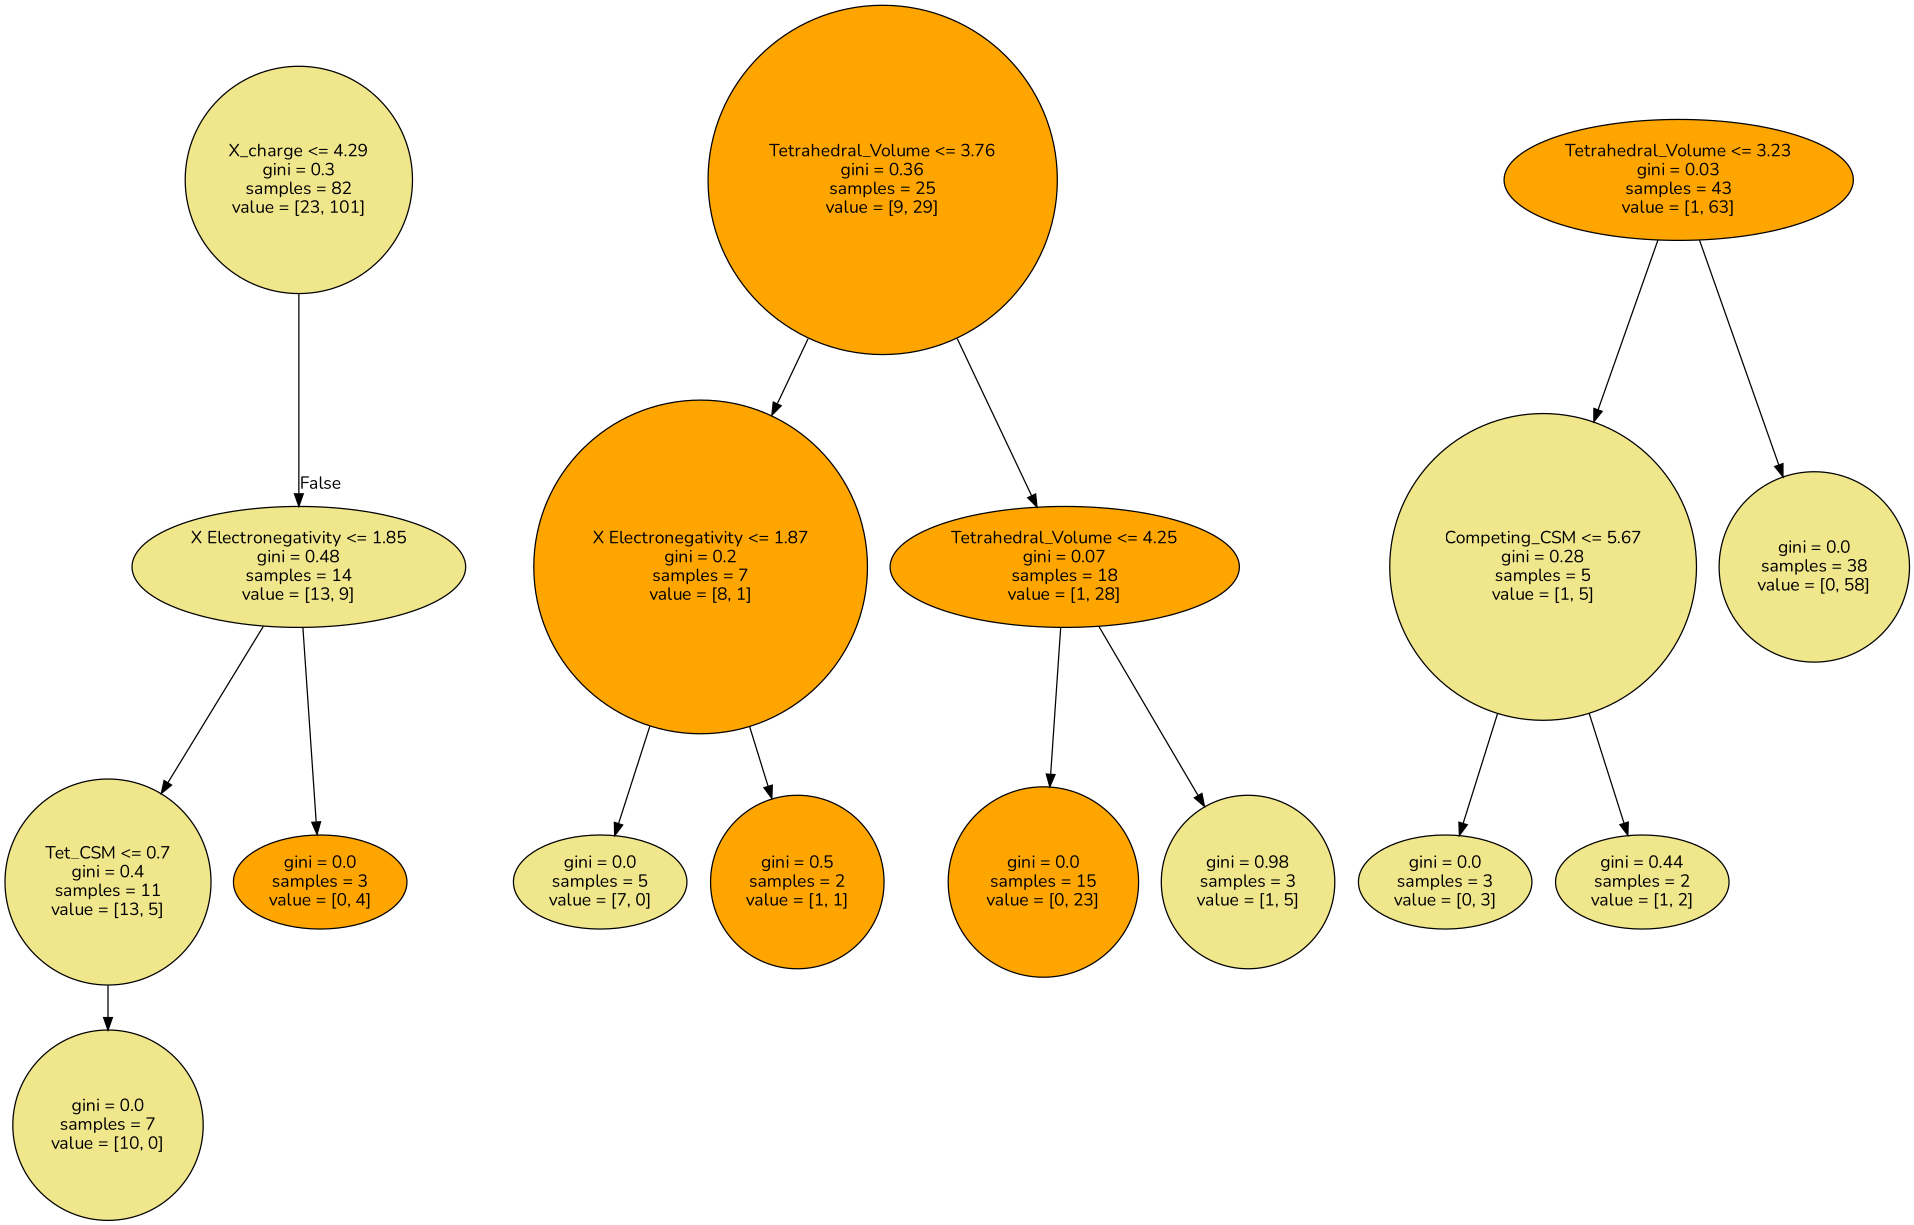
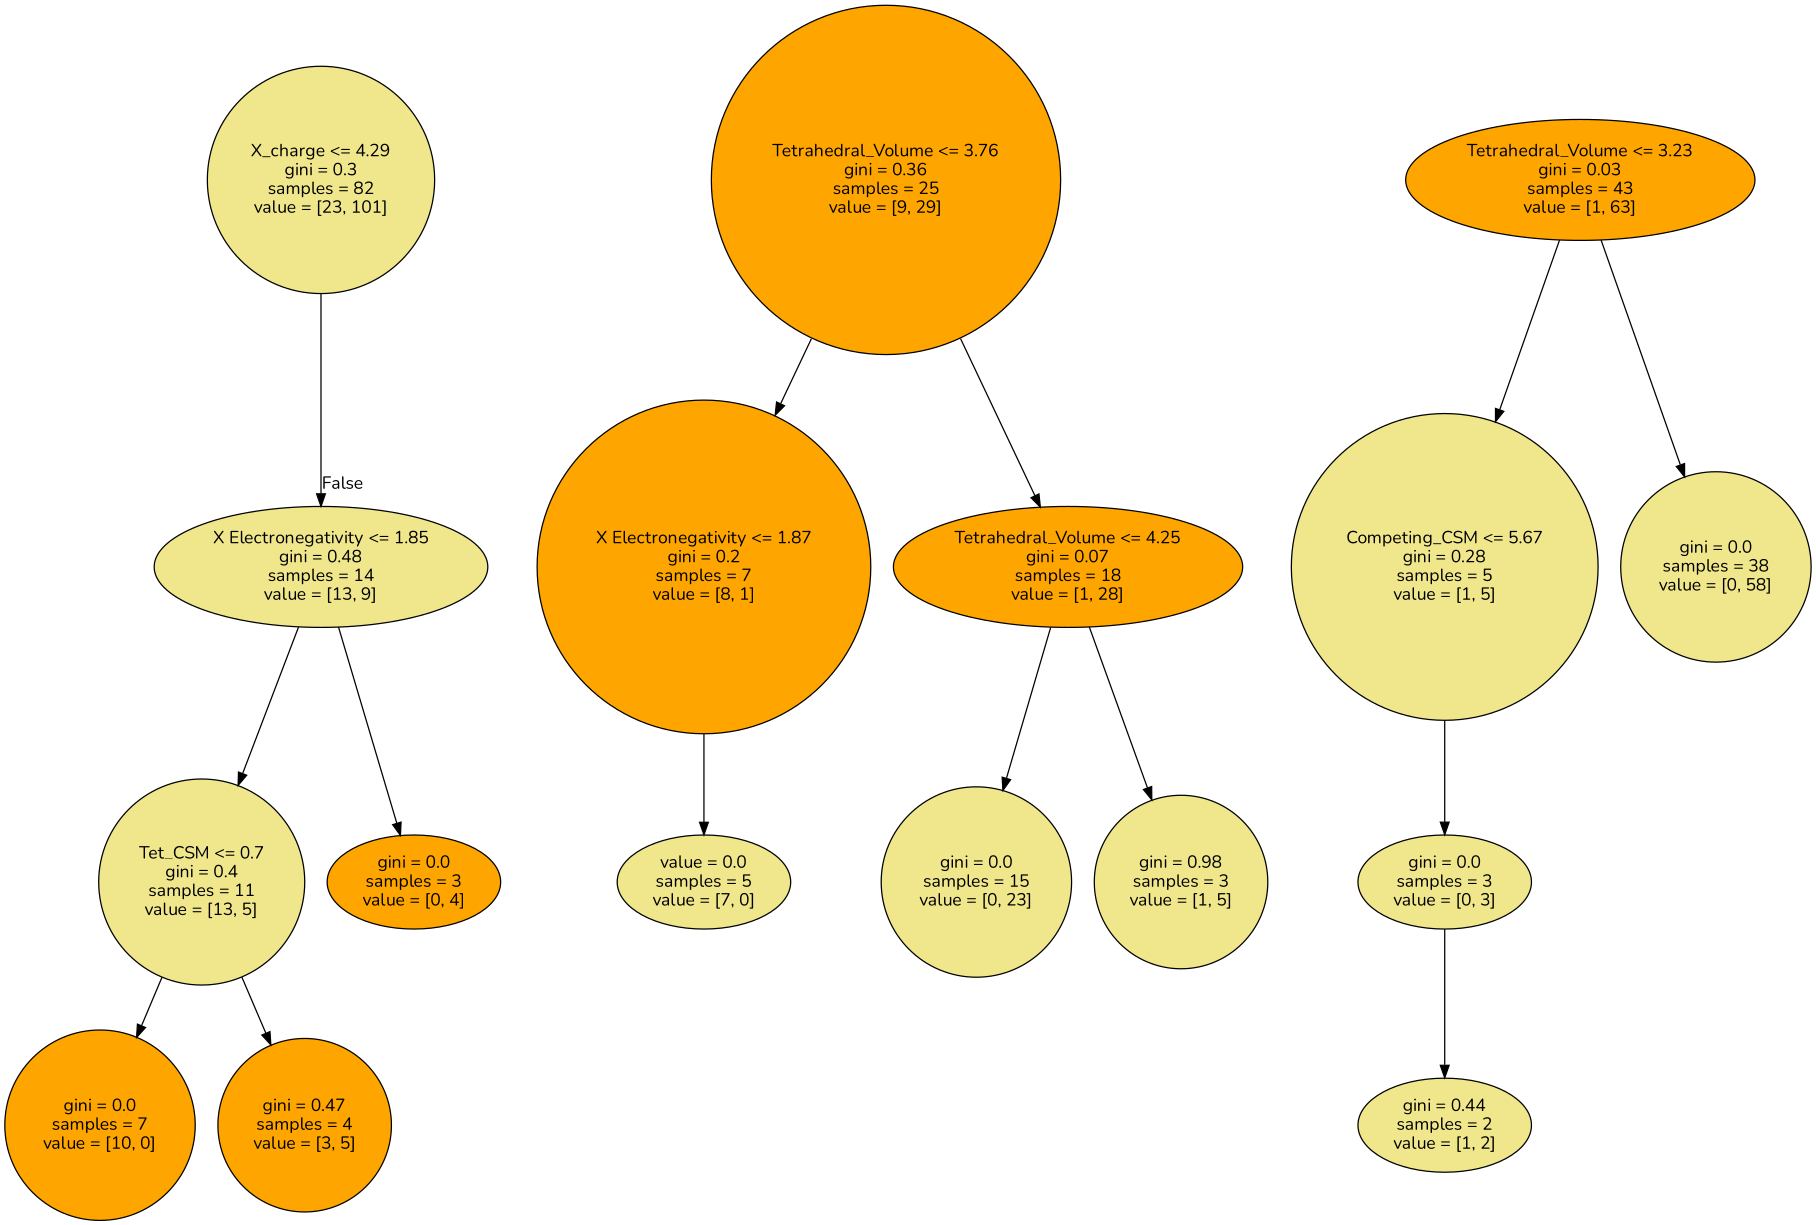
(1607, 768) -> (1445, 997)
(600, 882) -> (704, 882)
(797, 882) -> none
(1043, 882) -> (976, 882)
(108, 1125) -> (100, 1125)
none -> (305, 1125)
